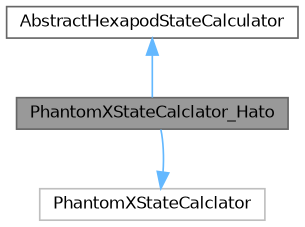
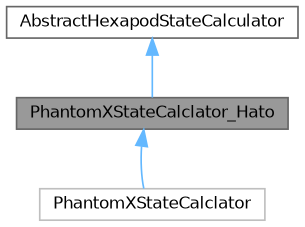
(163, 151) -> (141, 167)
